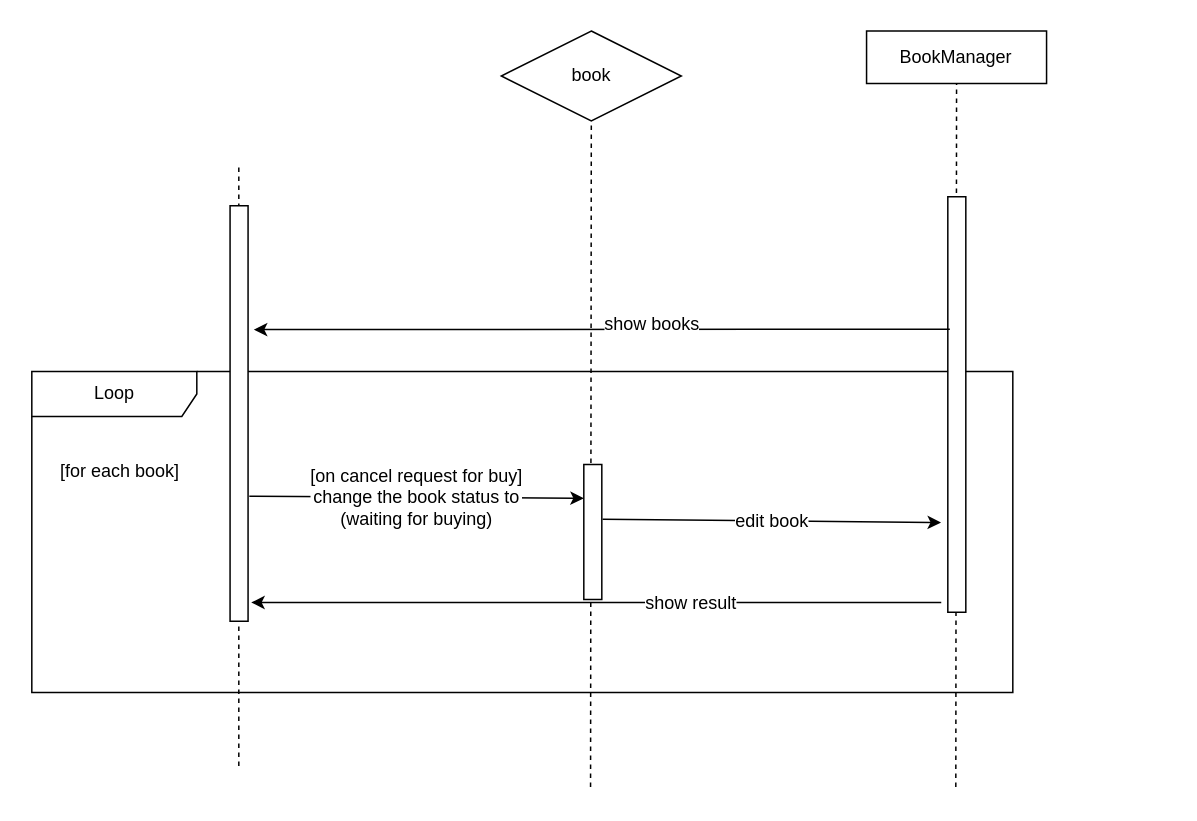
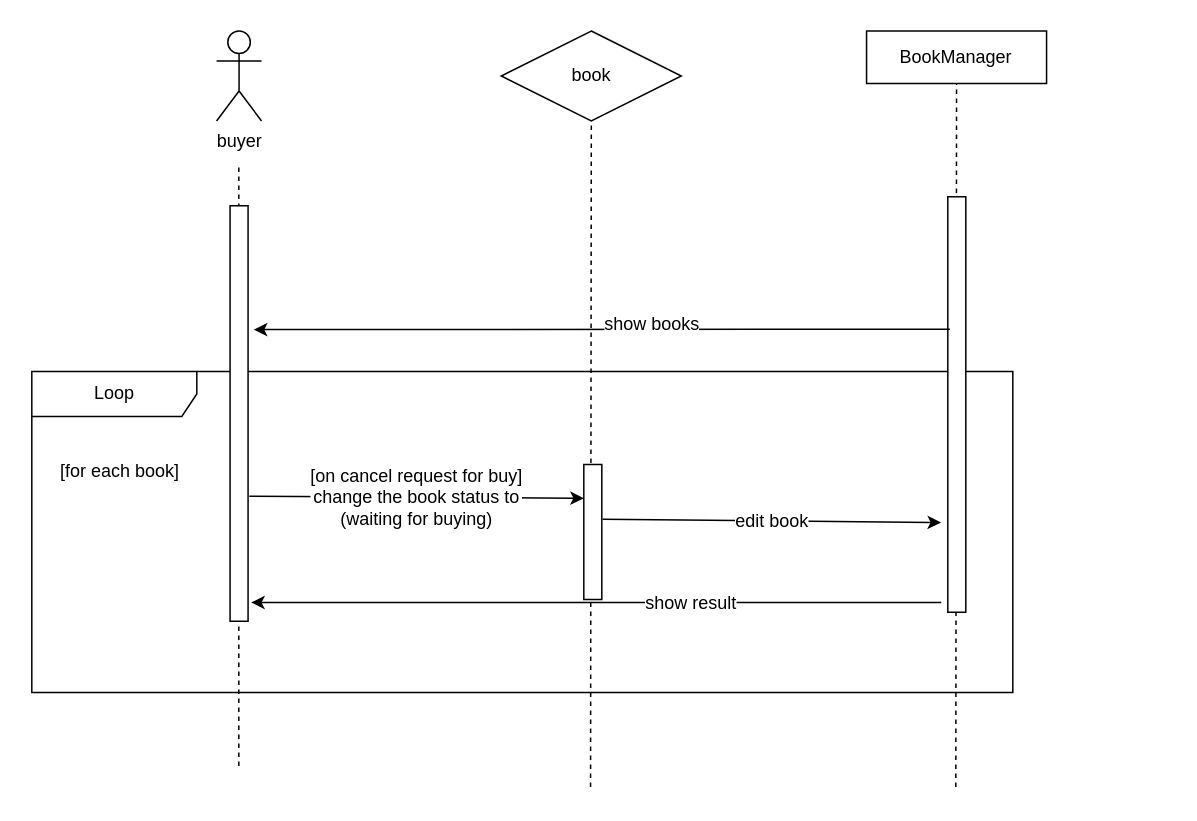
none -> (239, 76)
